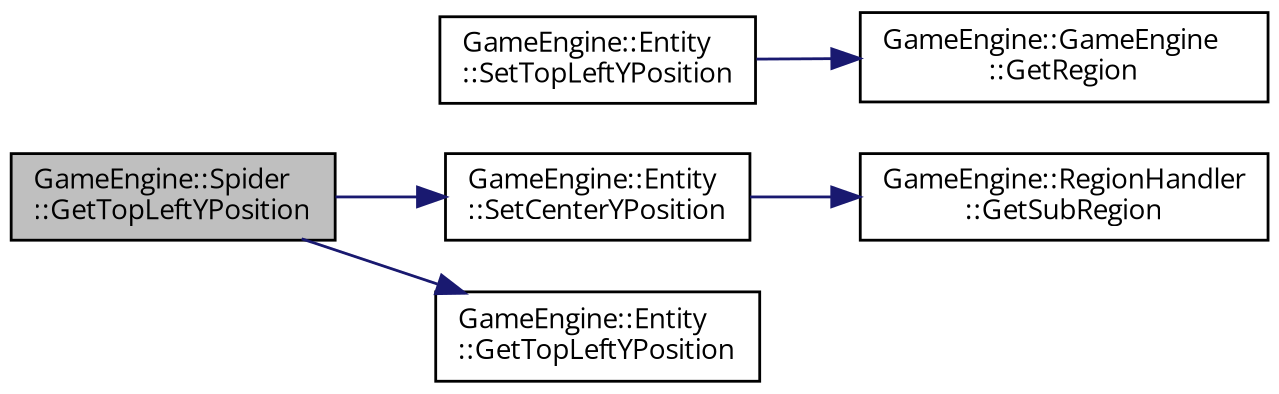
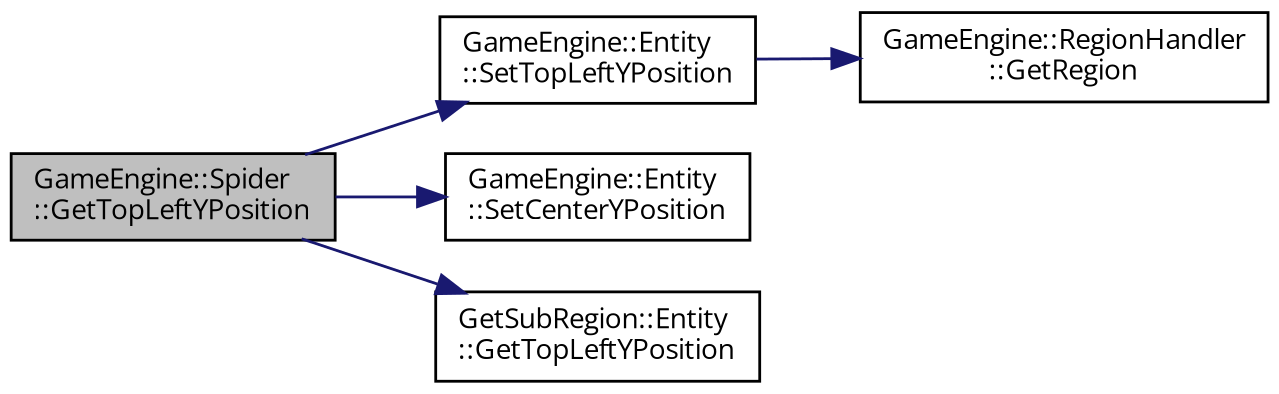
(1064, 57) -> (1064, 57)
none -> (372, 133)
(1064, 197) -> none
(598, 337) -> (598, 337)
